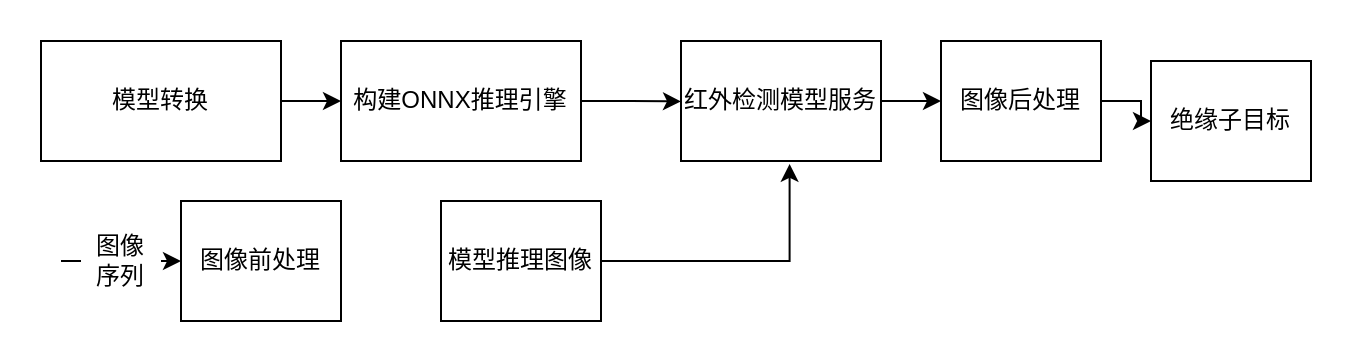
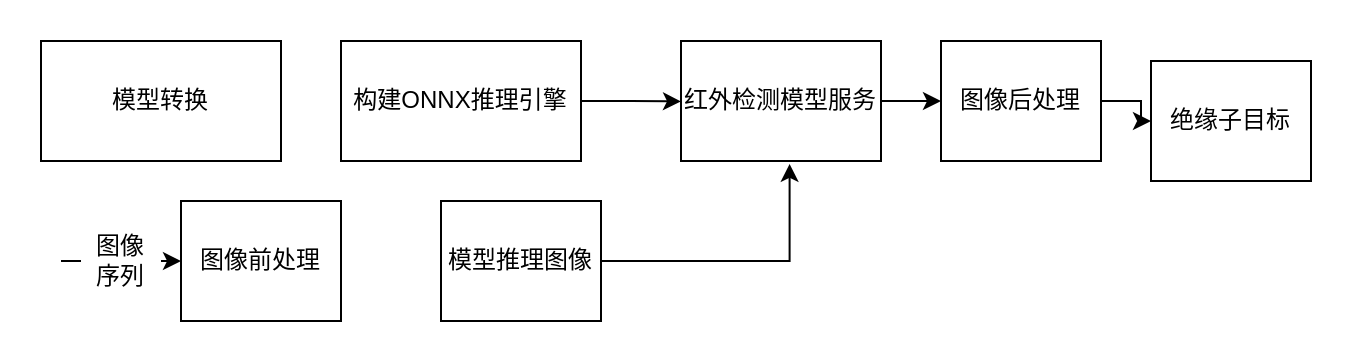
(318, 101) -> none
